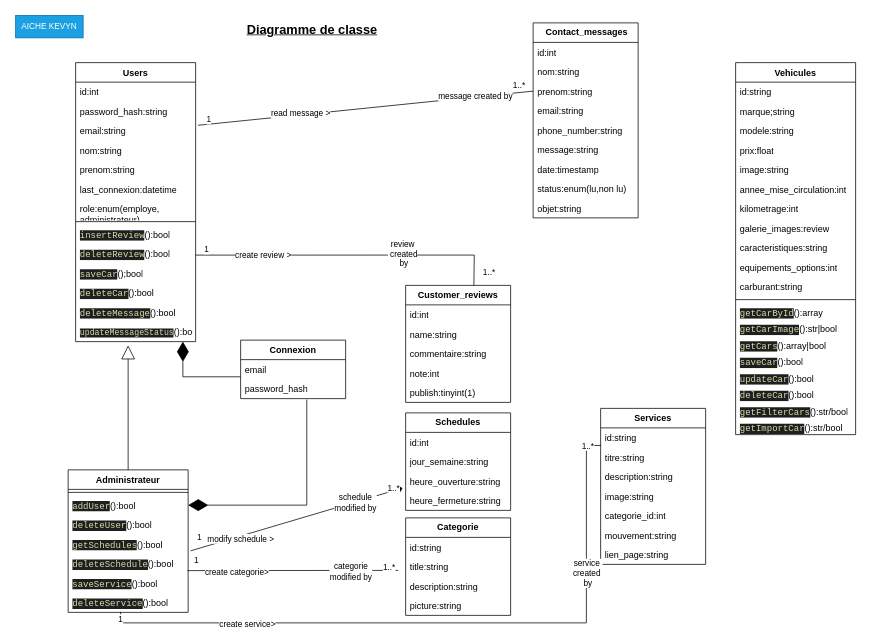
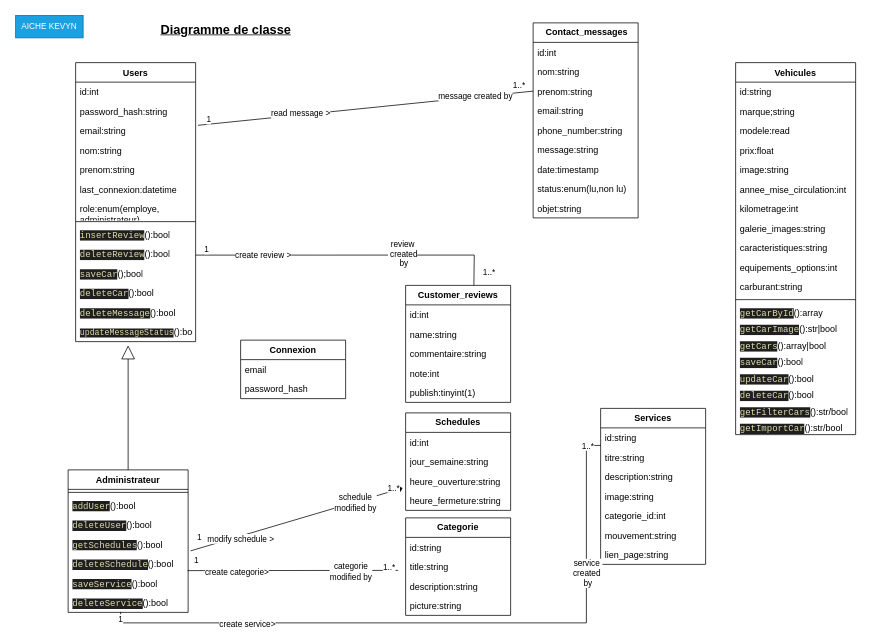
(312, 30) -> (225, 30)
(769, 132) -> (765, 132)
(787, 229) -> (787, 229)
(210, 377) -> none
(307, 454) -> none
